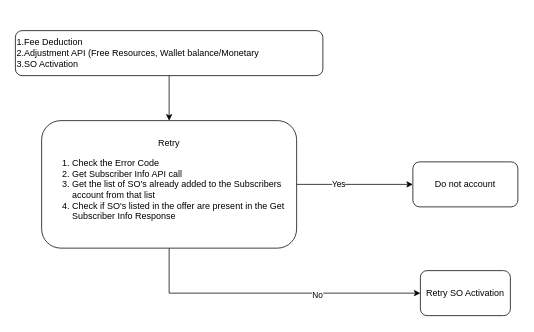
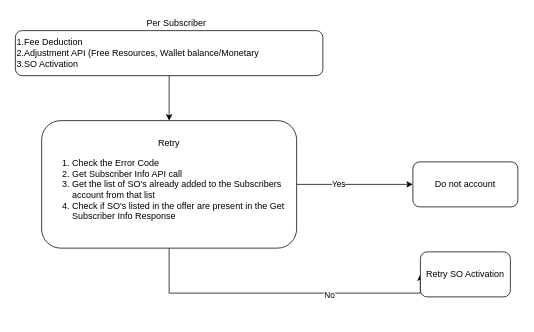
none -> (177, 23)
(465, 293) -> (465, 274)
